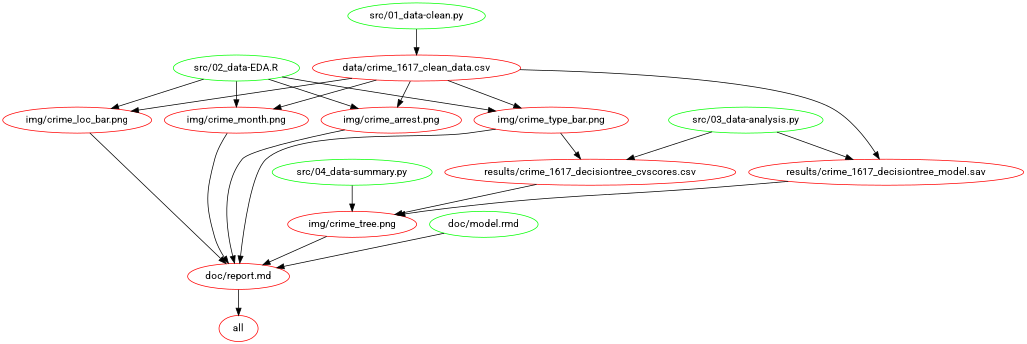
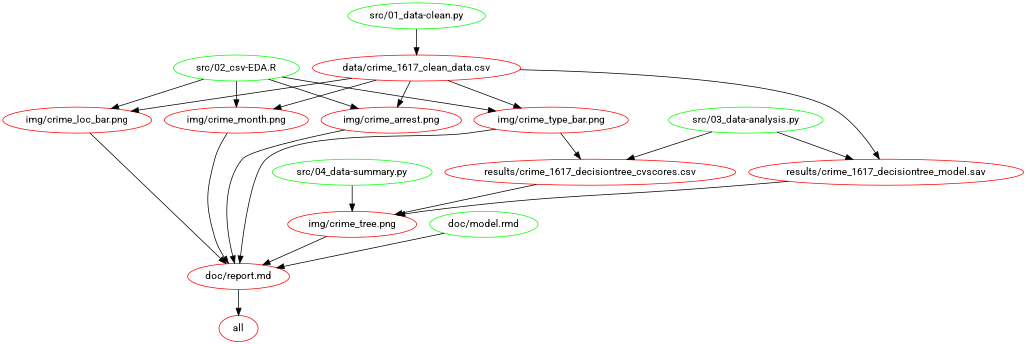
(236, 68) -> (236, 68)
